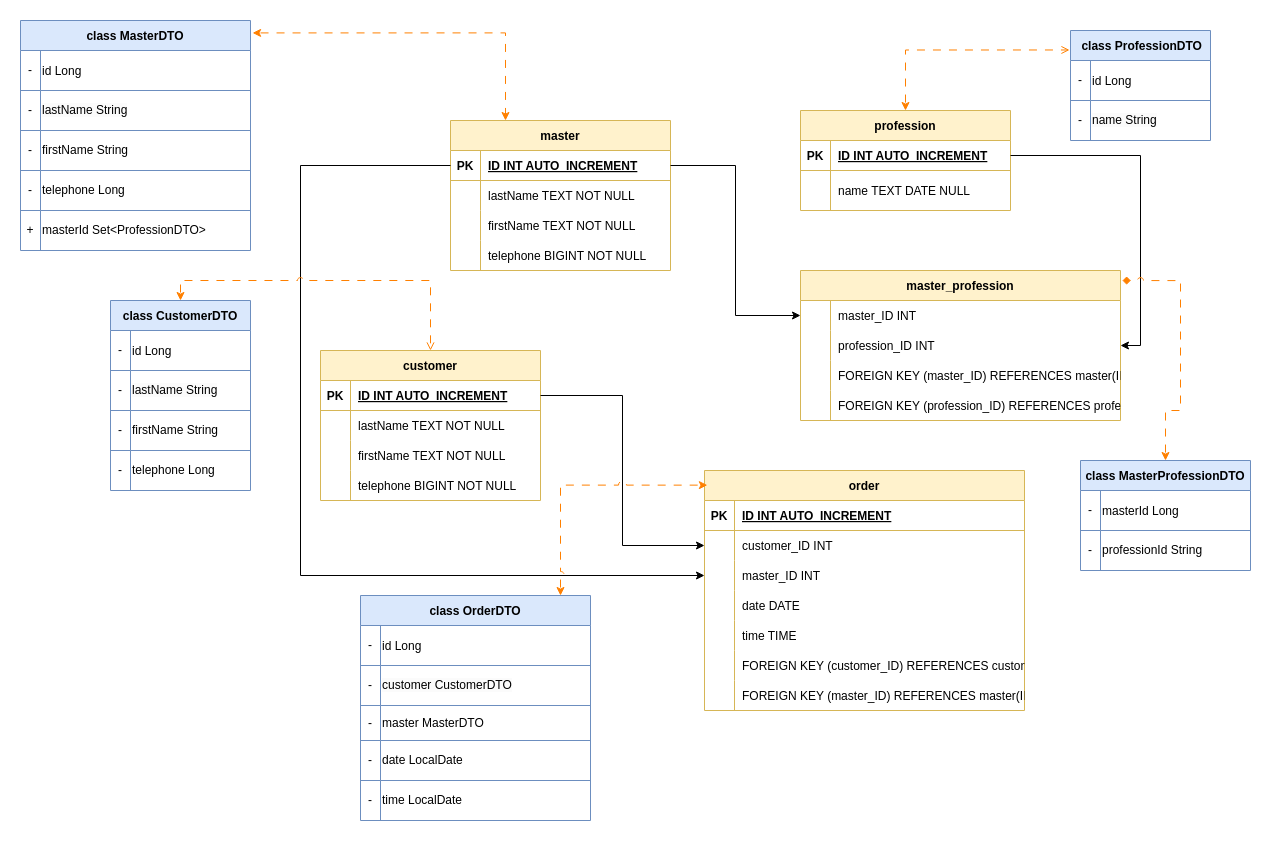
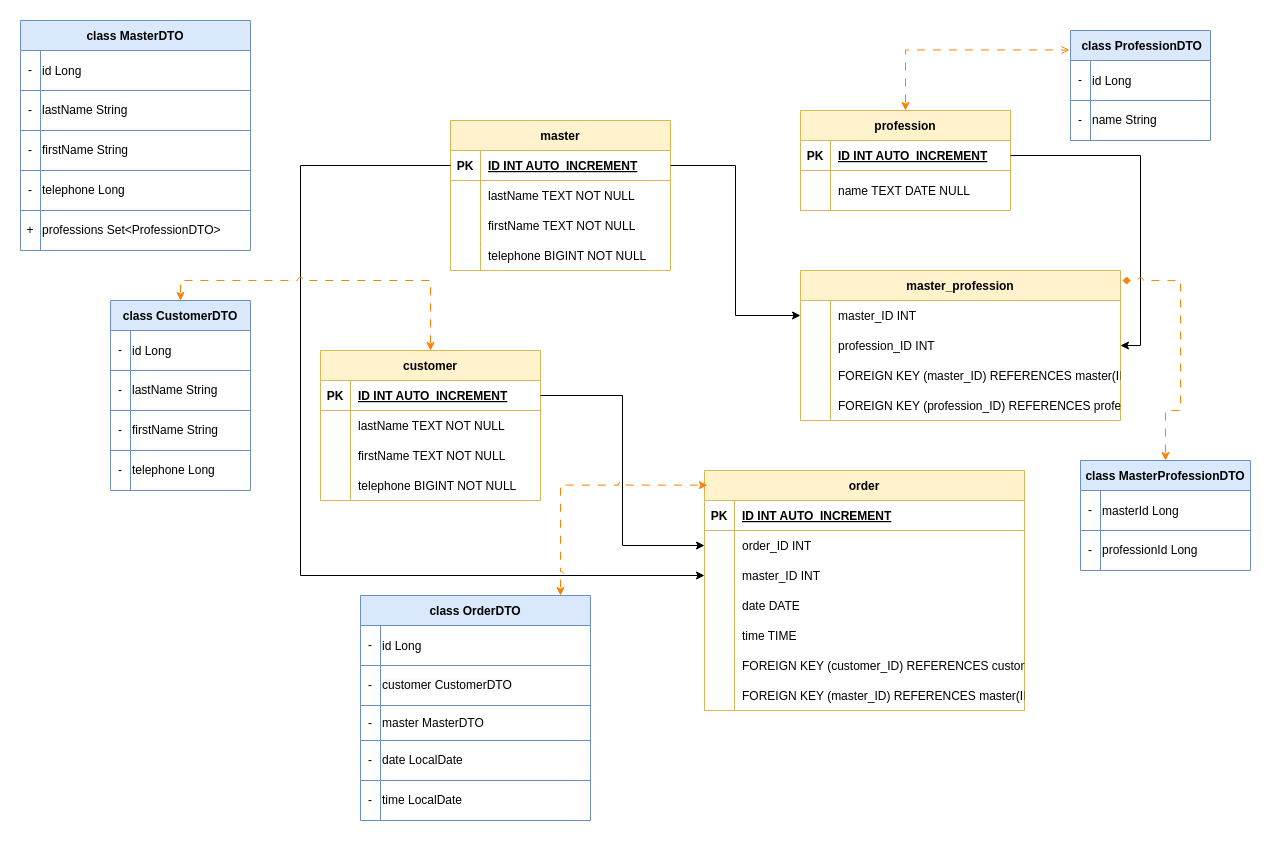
(422, 33) -> none
(132, 231) -> (140, 231)
(431, 344) -> (431, 342)
(791, 546) -> (781, 546)
(1162, 551) -> (1157, 551)
